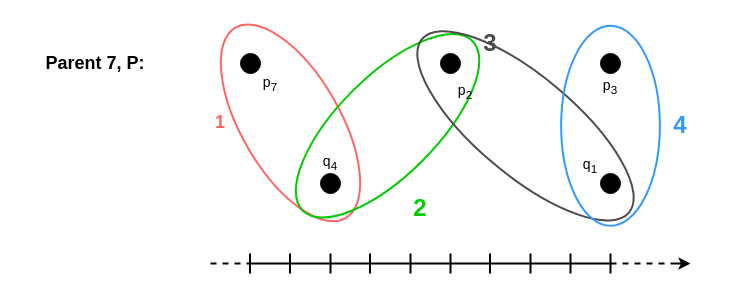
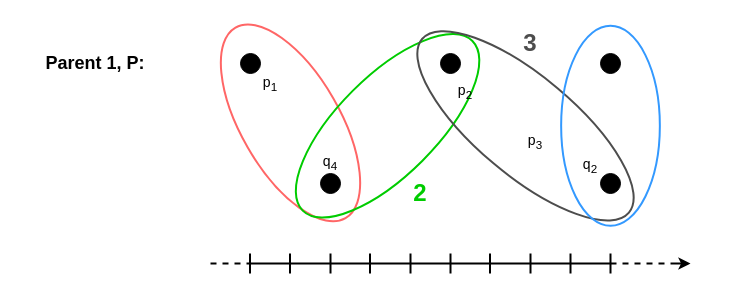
(491, 44) -> (531, 44)
(96, 64) -> (96, 64)
(271, 84) -> (271, 84)
(611, 86) -> (536, 141)
(221, 123) -> none
(681, 126) -> none
(591, 166) -> (591, 166)
(421, 209) -> (421, 194)
